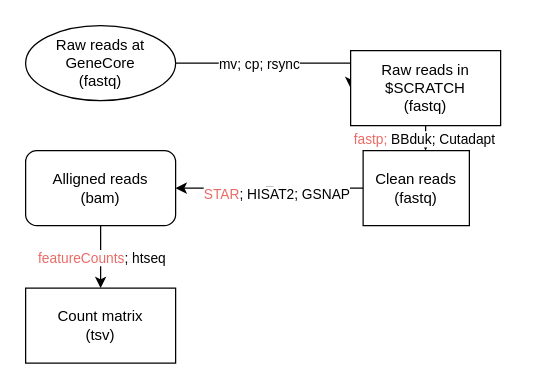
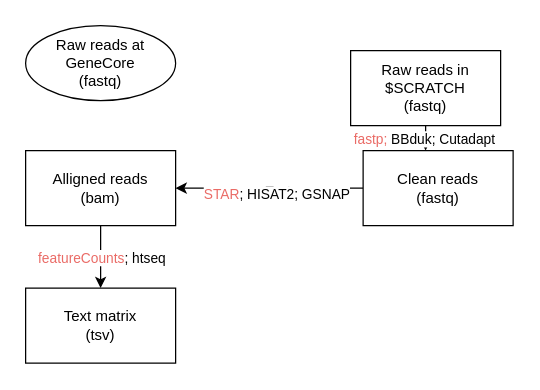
(263, 63) -> none
(101, 188) -> (101, 188)
(416, 188) -> (438, 188)
(101, 326) -> (101, 326)
